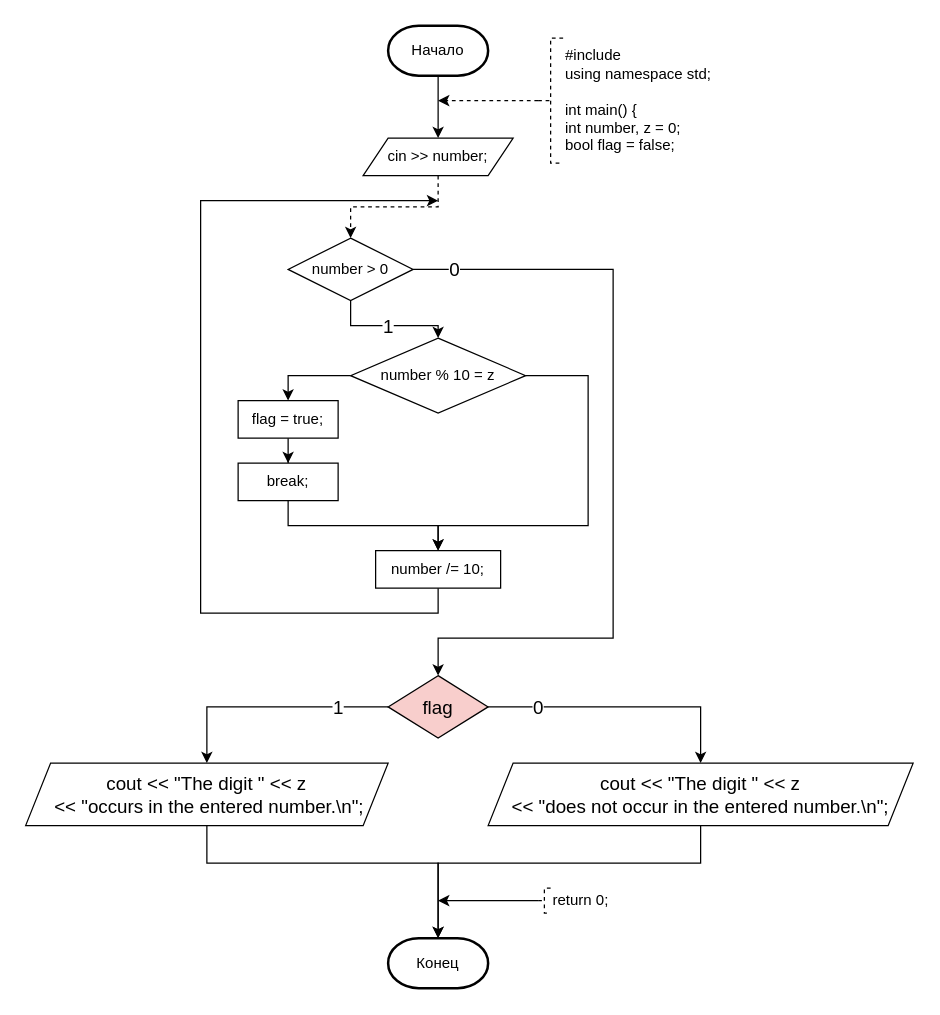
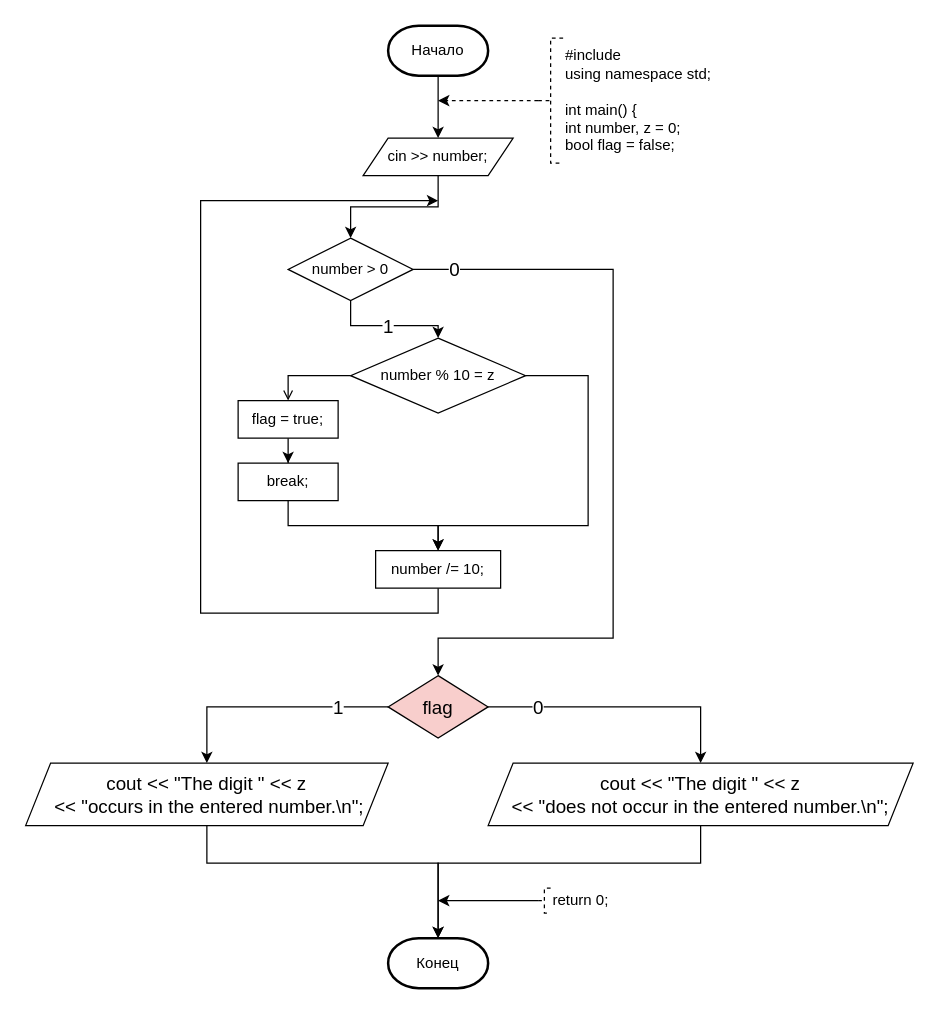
(398, 207) -> (398, 207)
(288, 391) -> (288, 392)
